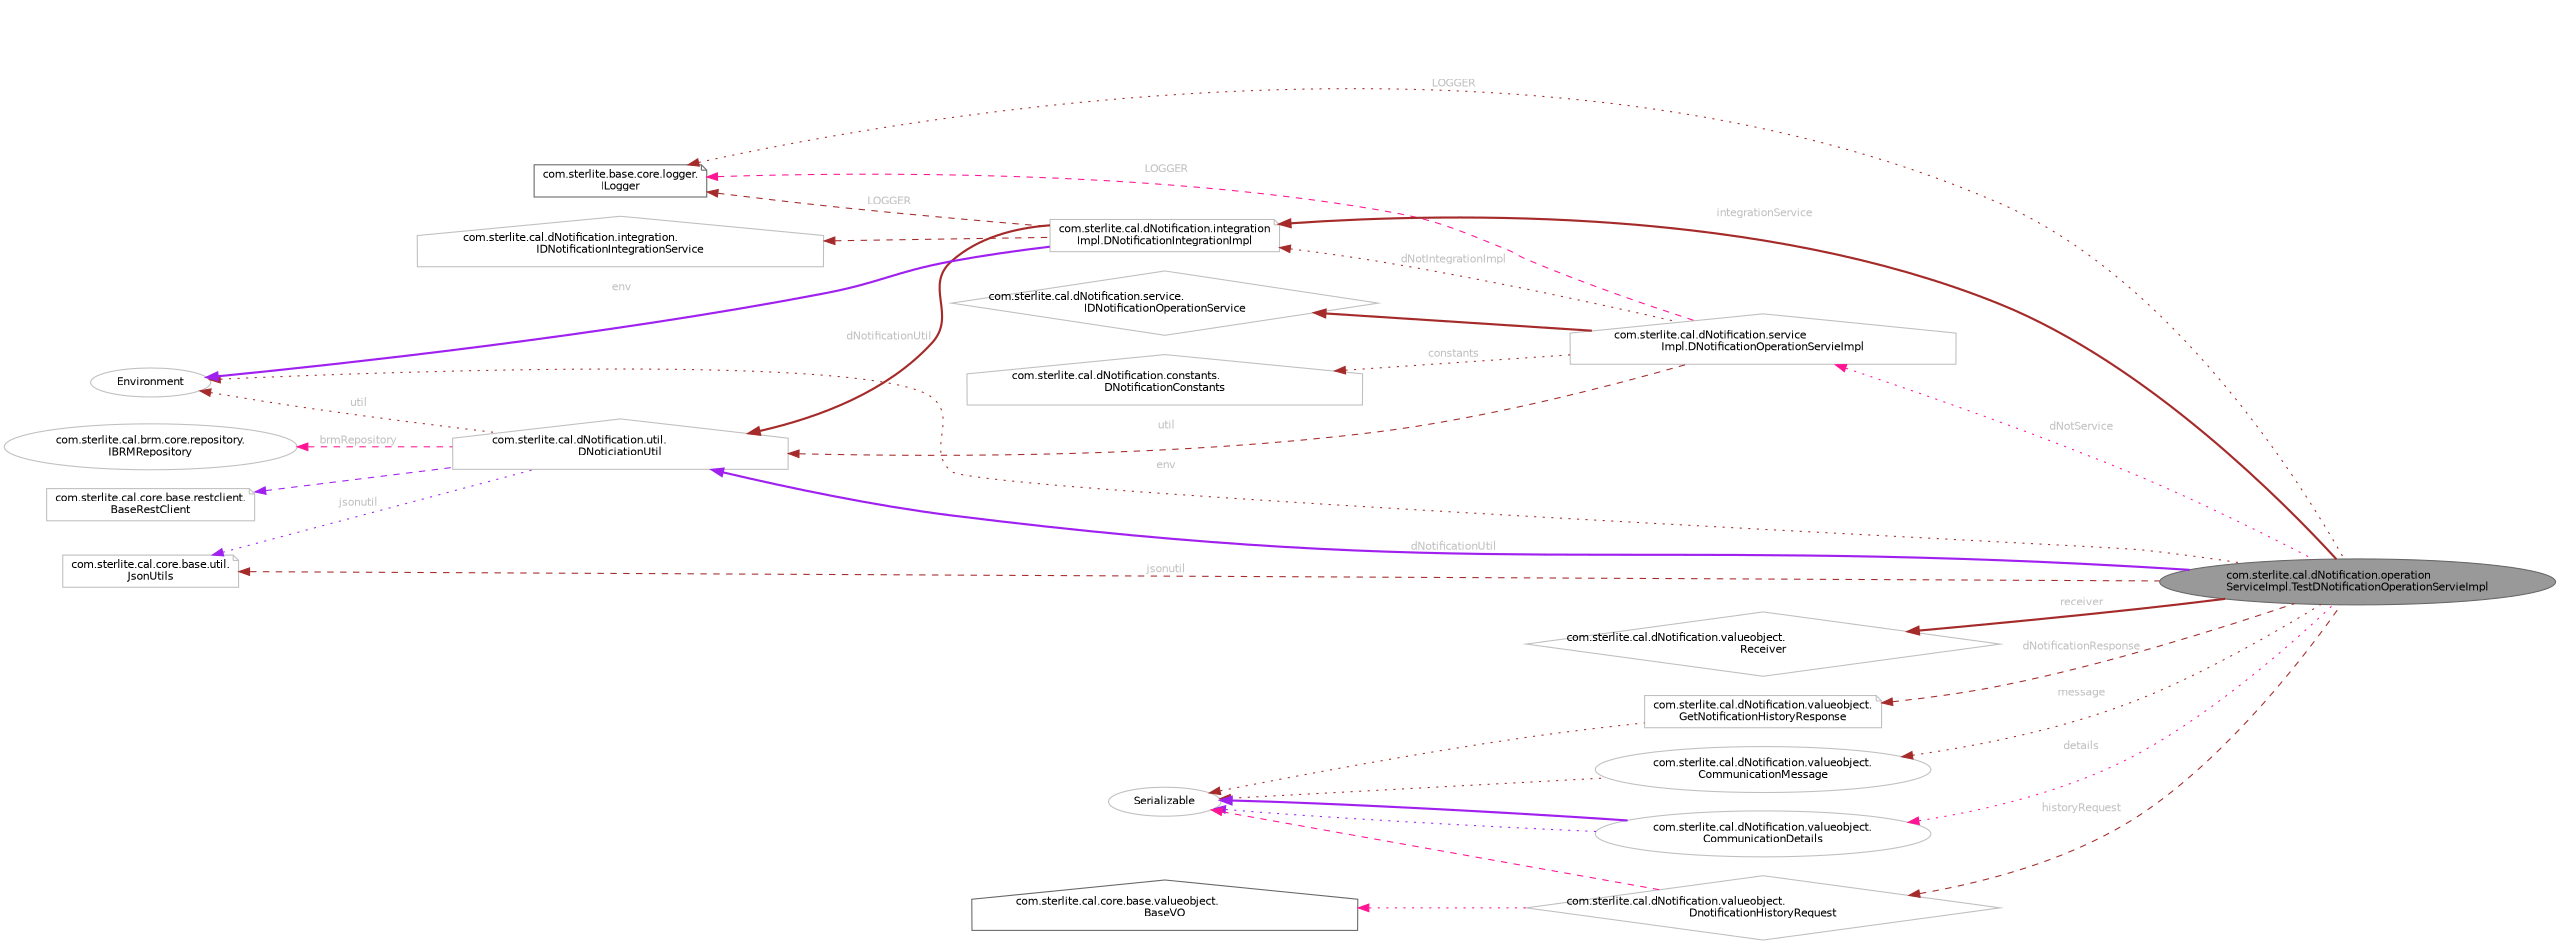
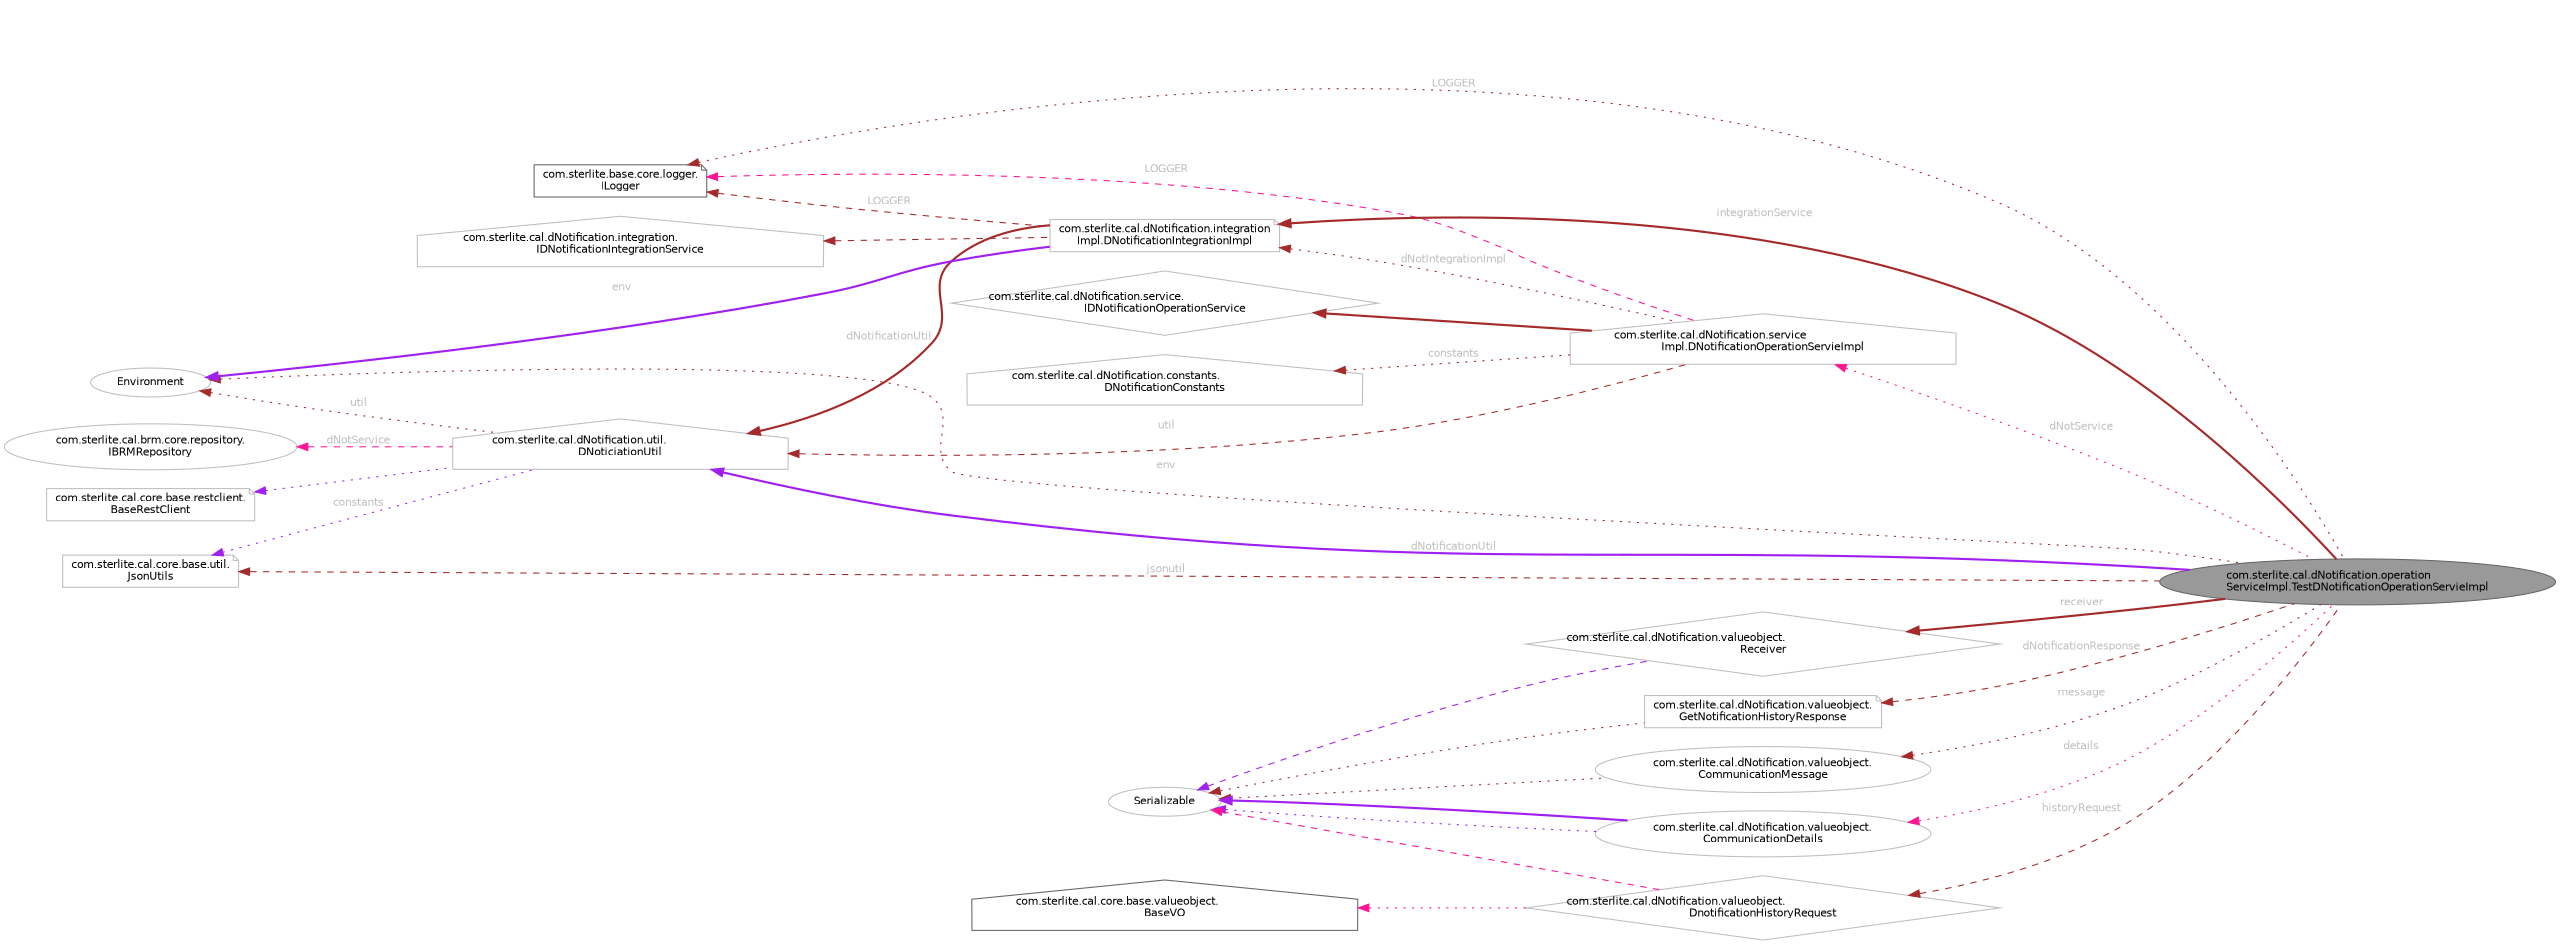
(357, 441) -> (357, 441)
(359, 479) -> (359, 479)
(357, 503) -> (357, 503)
none -> (1426, 714)
